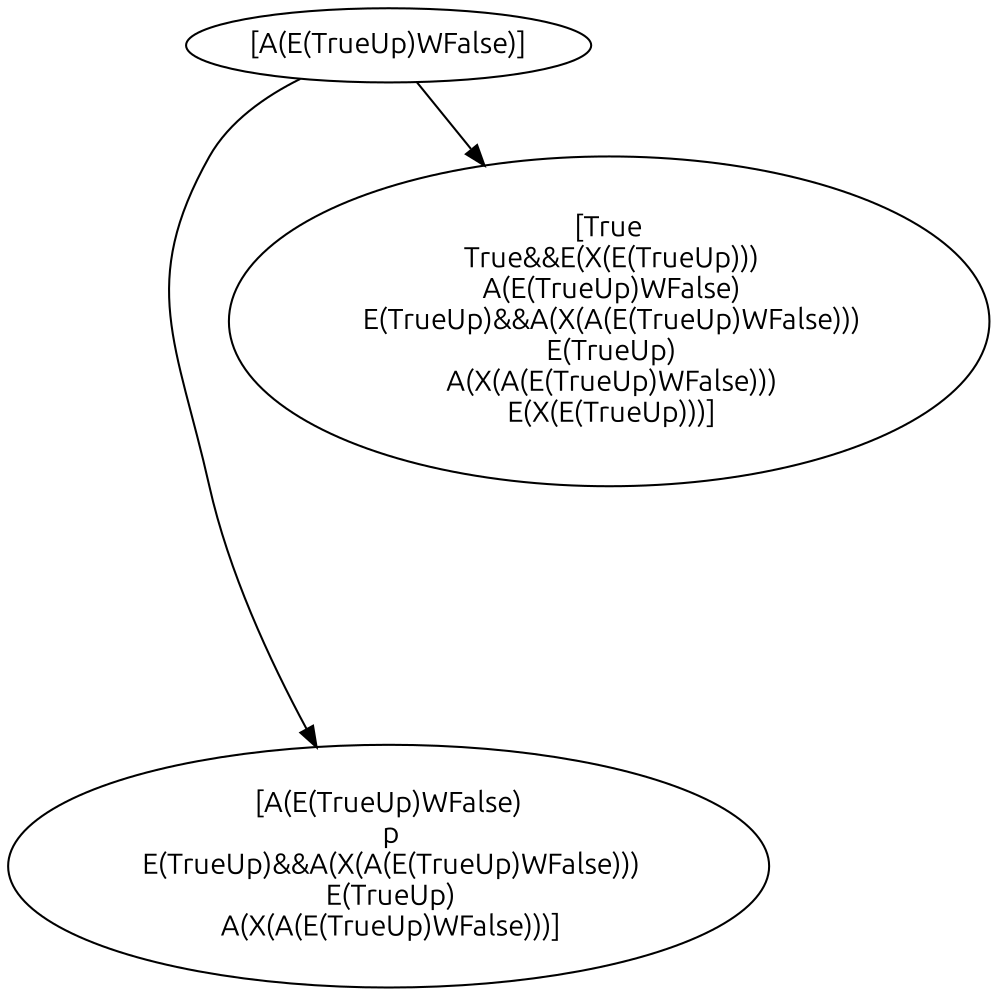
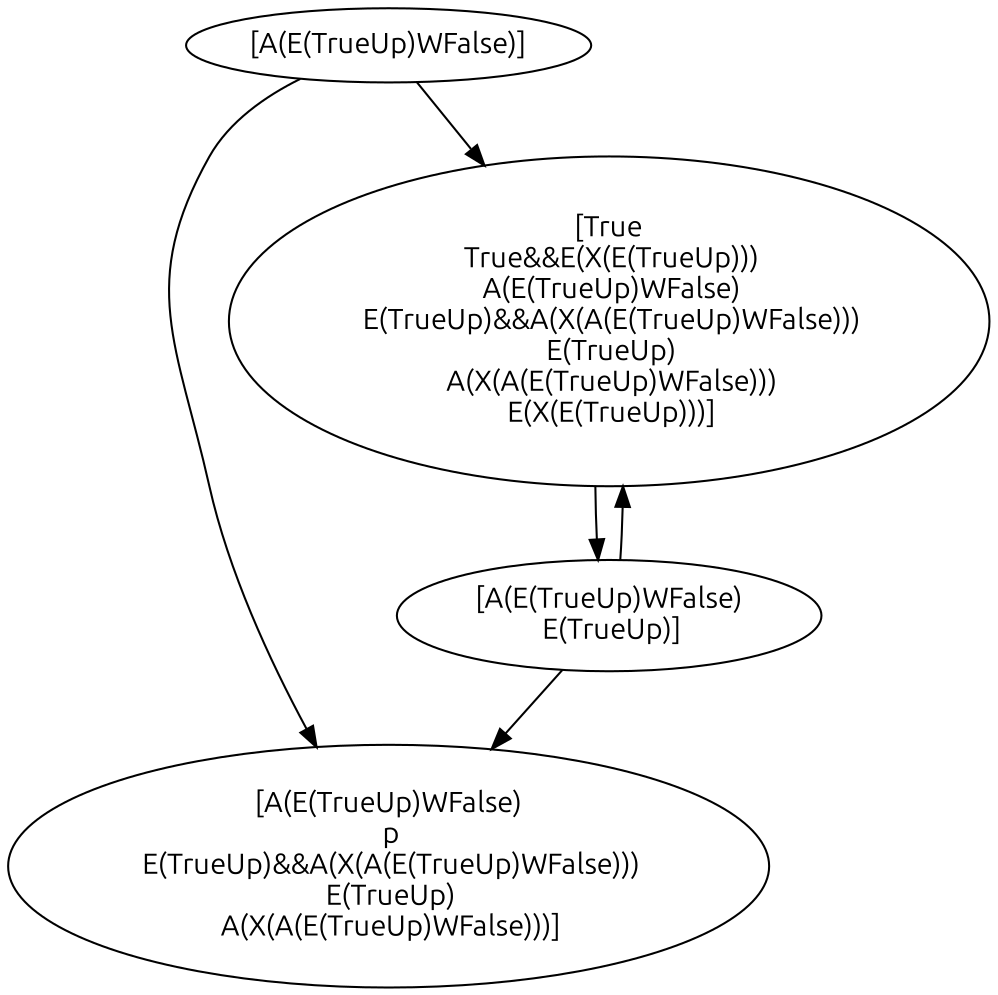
none -> (609, 616)
